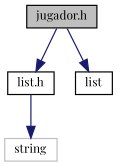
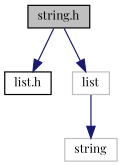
(62, 17) -> (59, 17)
(94, 83) -> (91, 83)
(31, 111) -> (91, 111)
